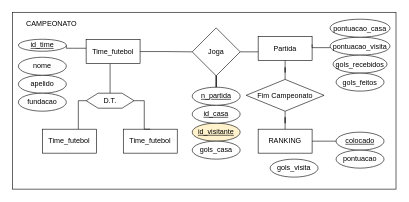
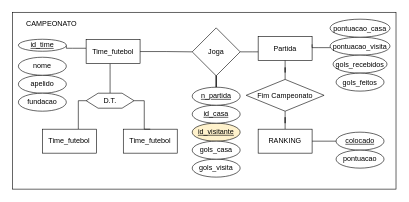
(294, 168) -> (216, 168)
